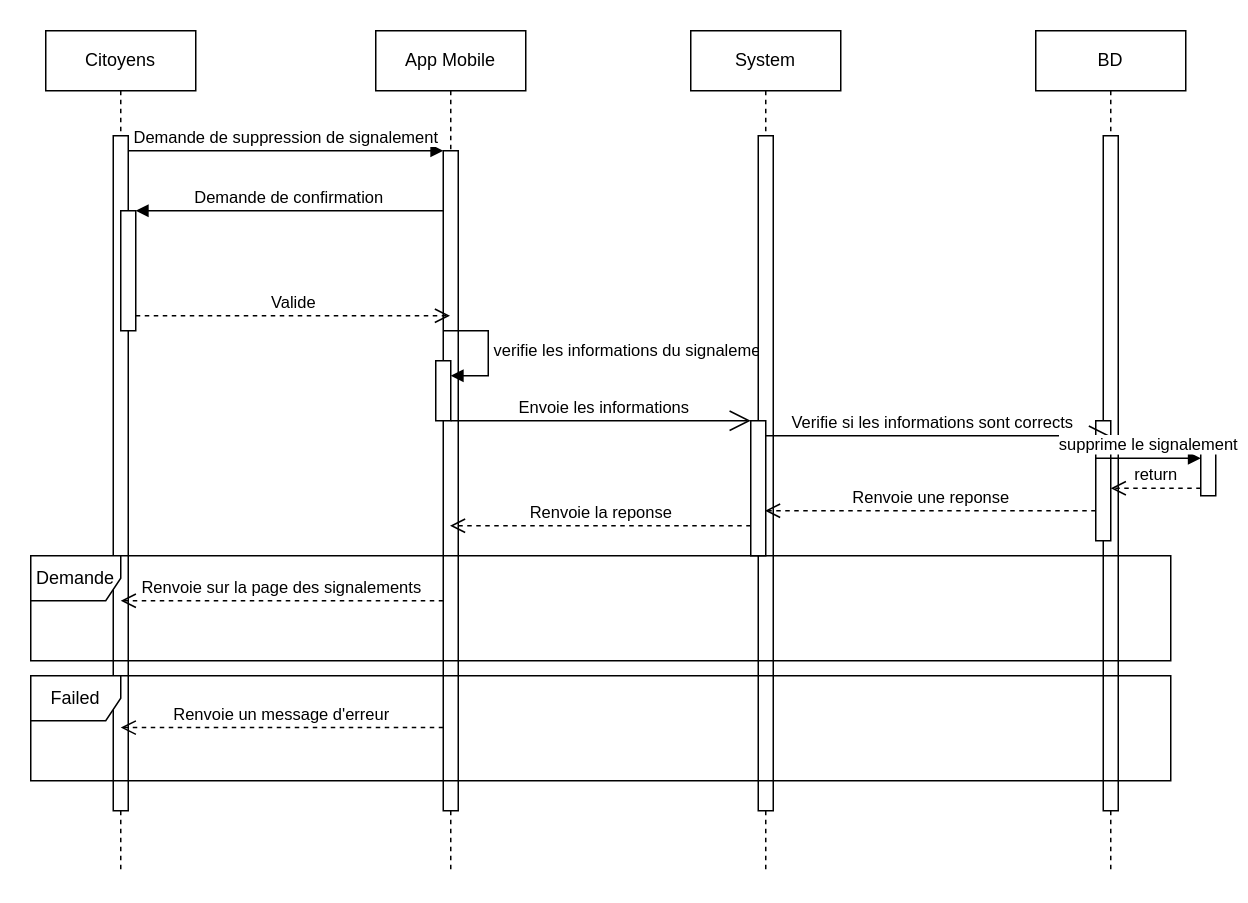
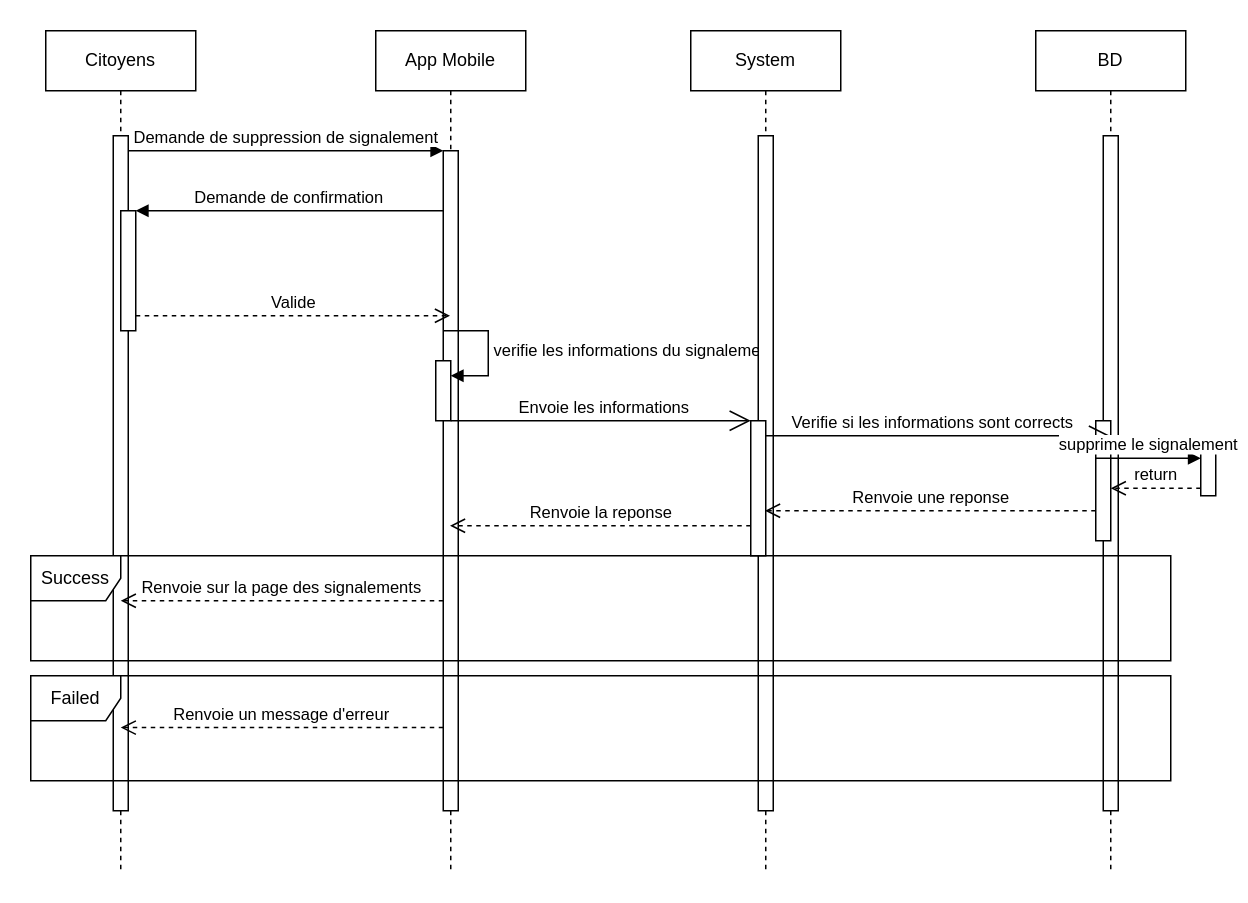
(76, 578) -> (76, 578)
